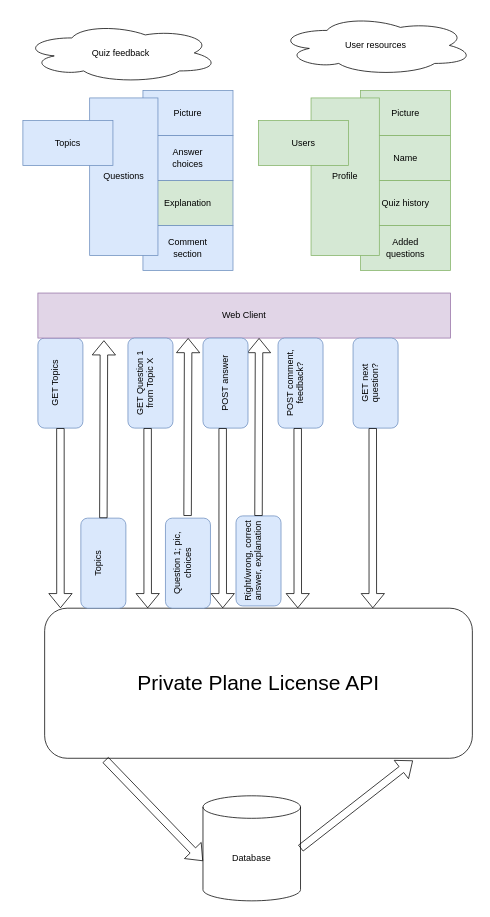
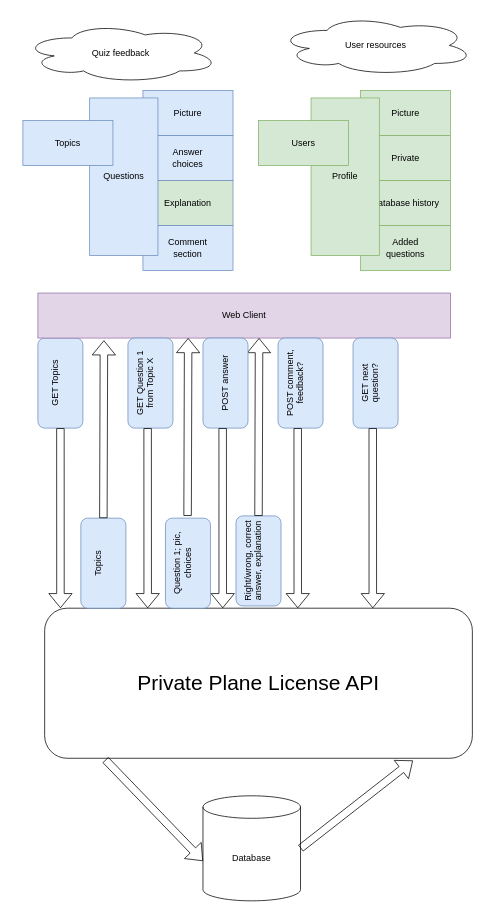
(405, 158) -> (405, 158)
(405, 203) -> (405, 203)
